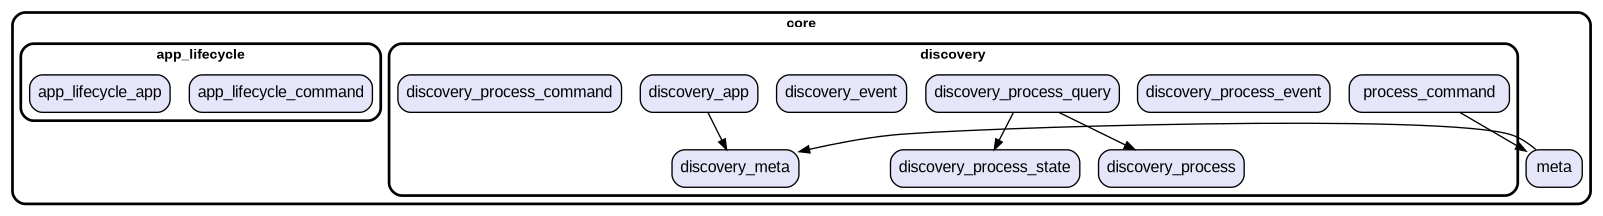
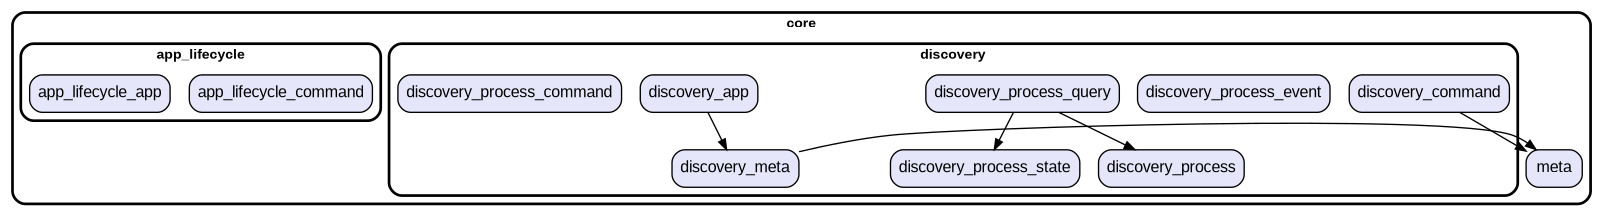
(842, 94) -> none
(1429, 94) -> (1429, 94)
(1174, 124) -> (1164, 125)
